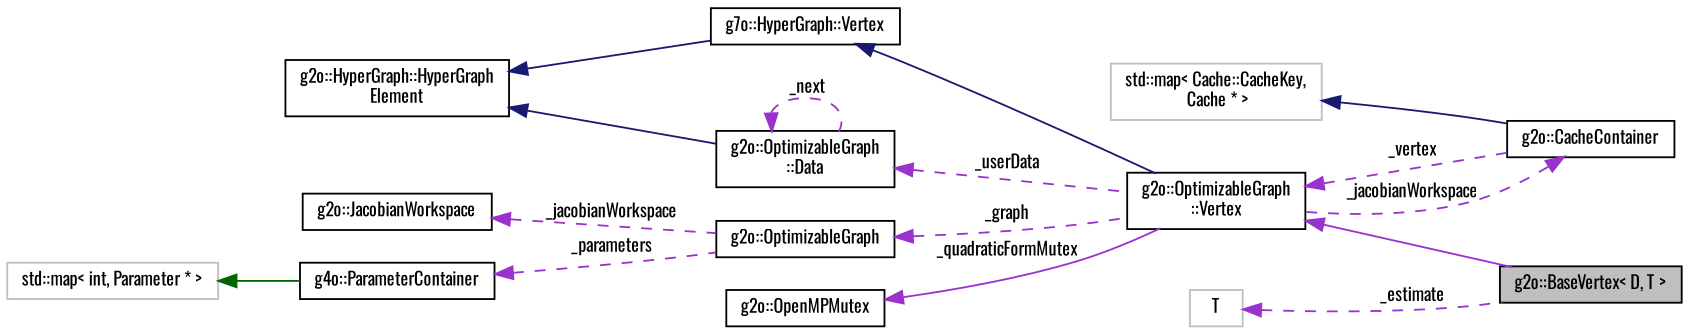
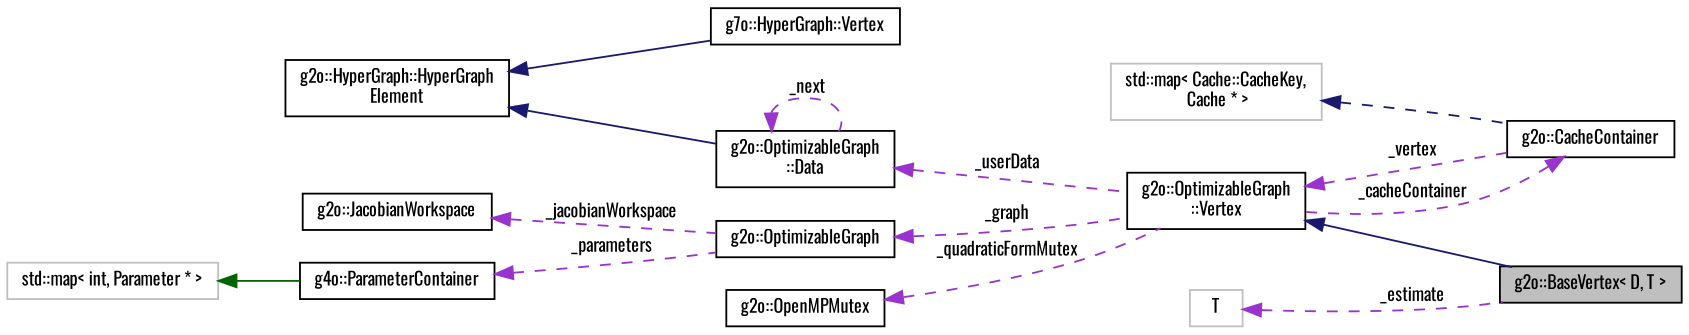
(1015, 110) -> none
(1424, 112) -> (1424, 112)
(1411, 193) -> (1411, 193)
(1418, 246) -> (1418, 246)
(1035, 273) -> (1035, 273)
